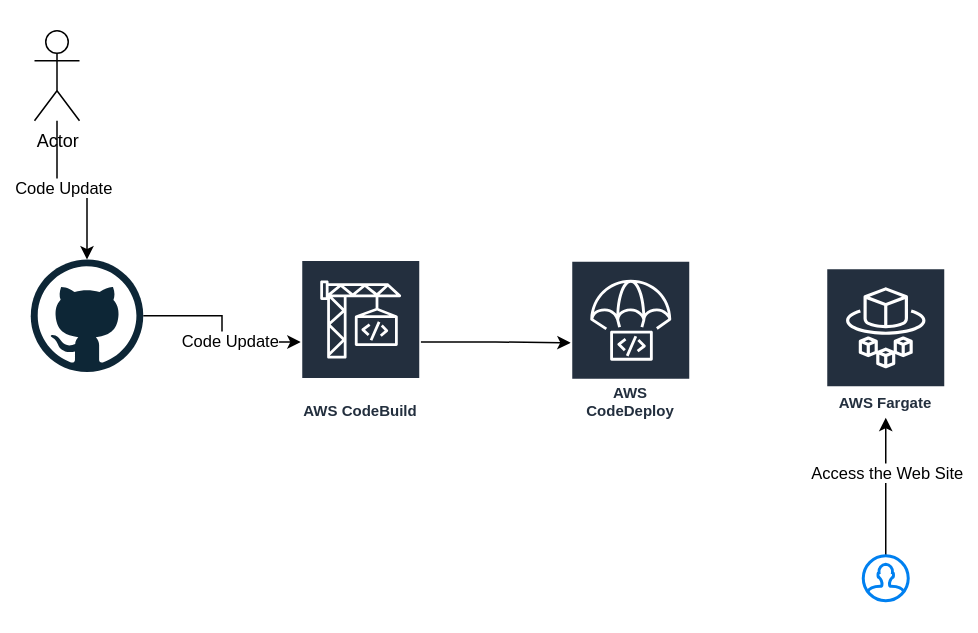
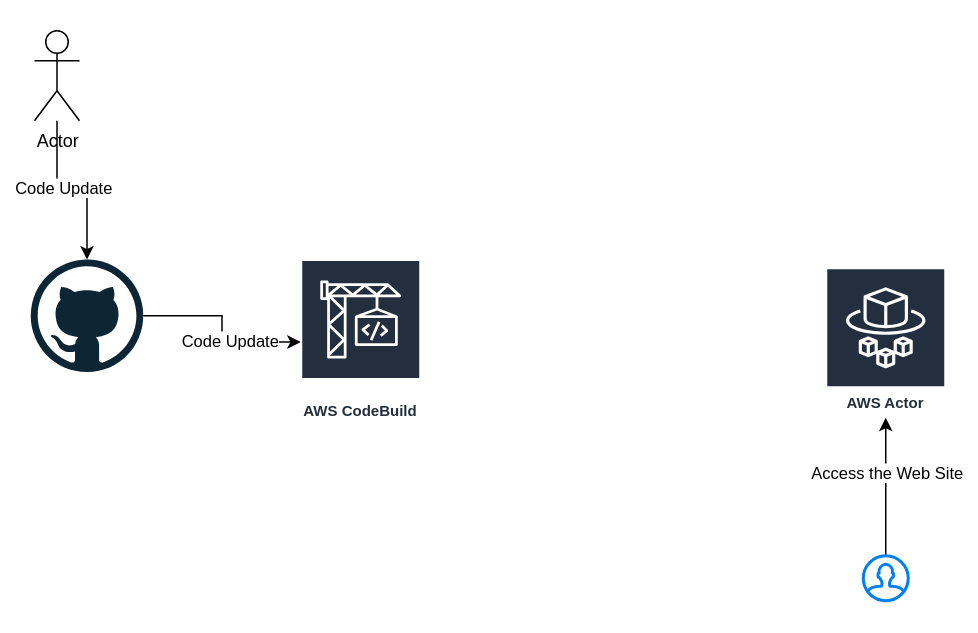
(491, 342) -> none
(631, 343) -> none
(886, 403) -> (886, 403)
